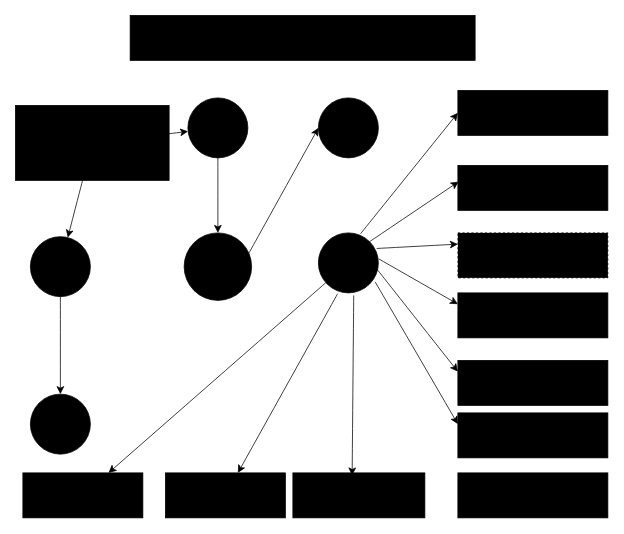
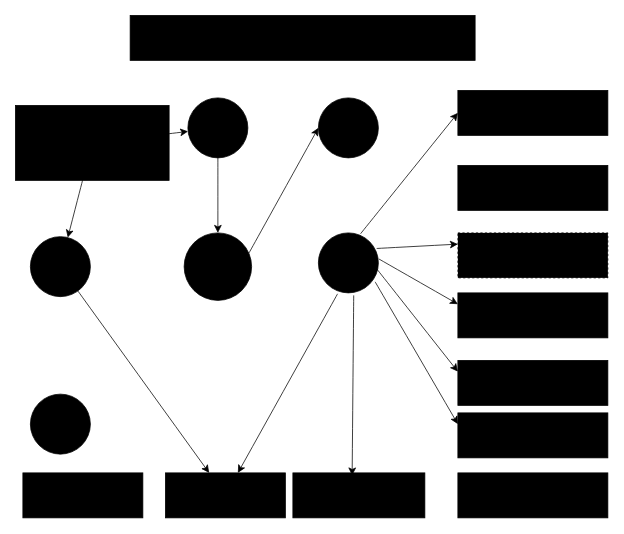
(412, 213) -> none
(60, 343) -> (142, 380)
(219, 377) -> none
